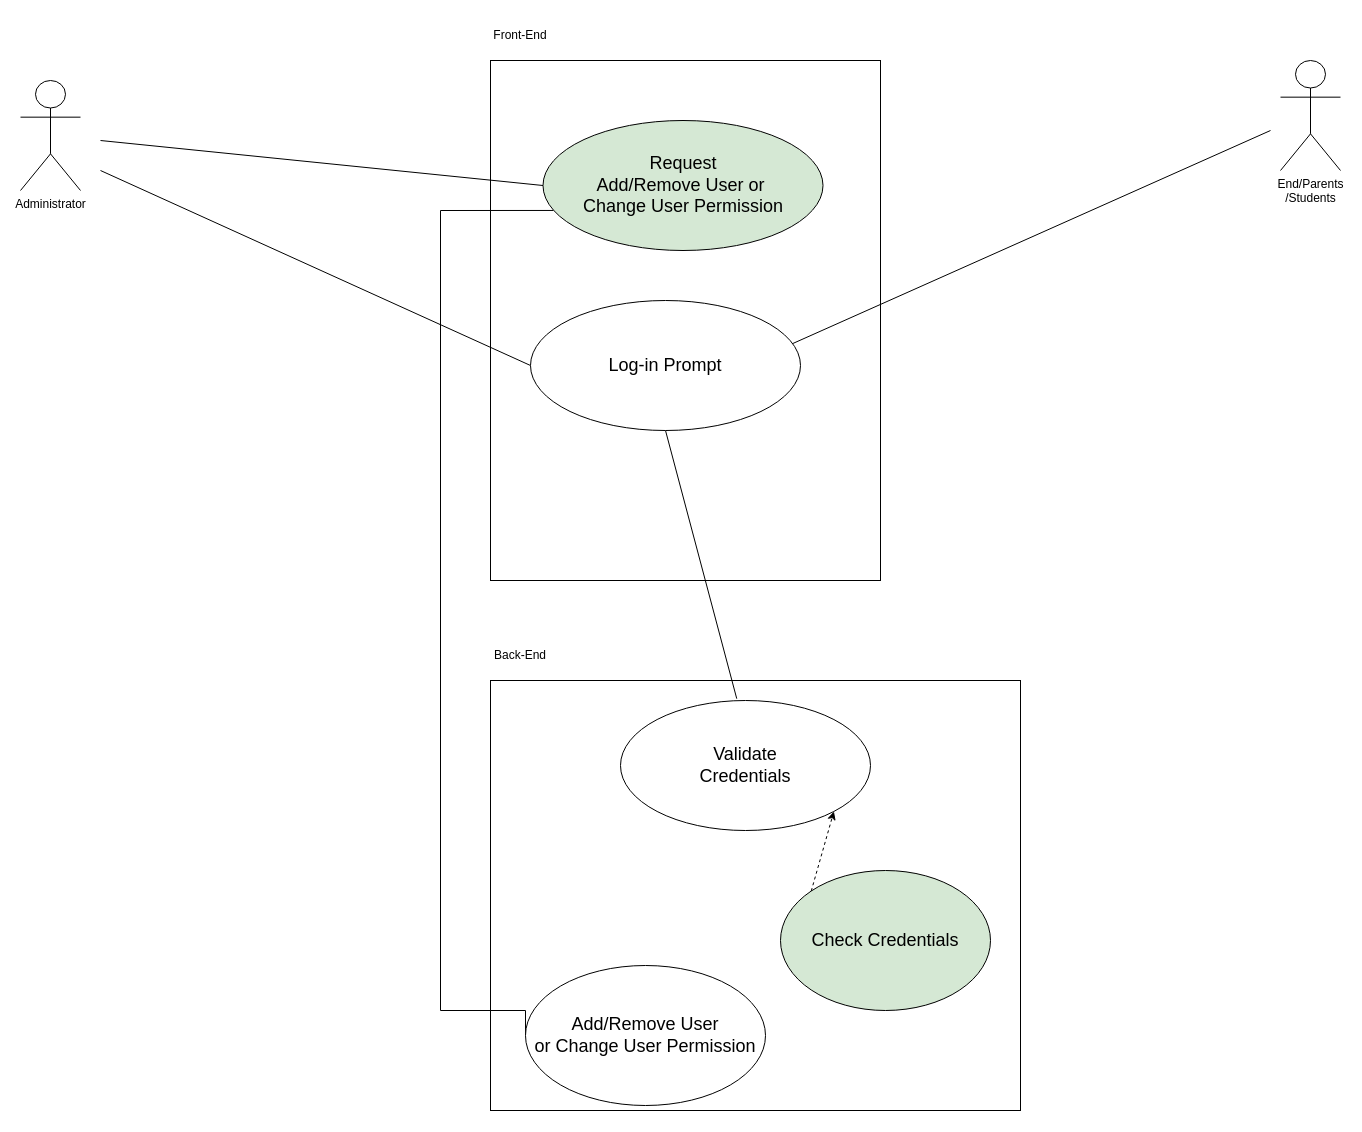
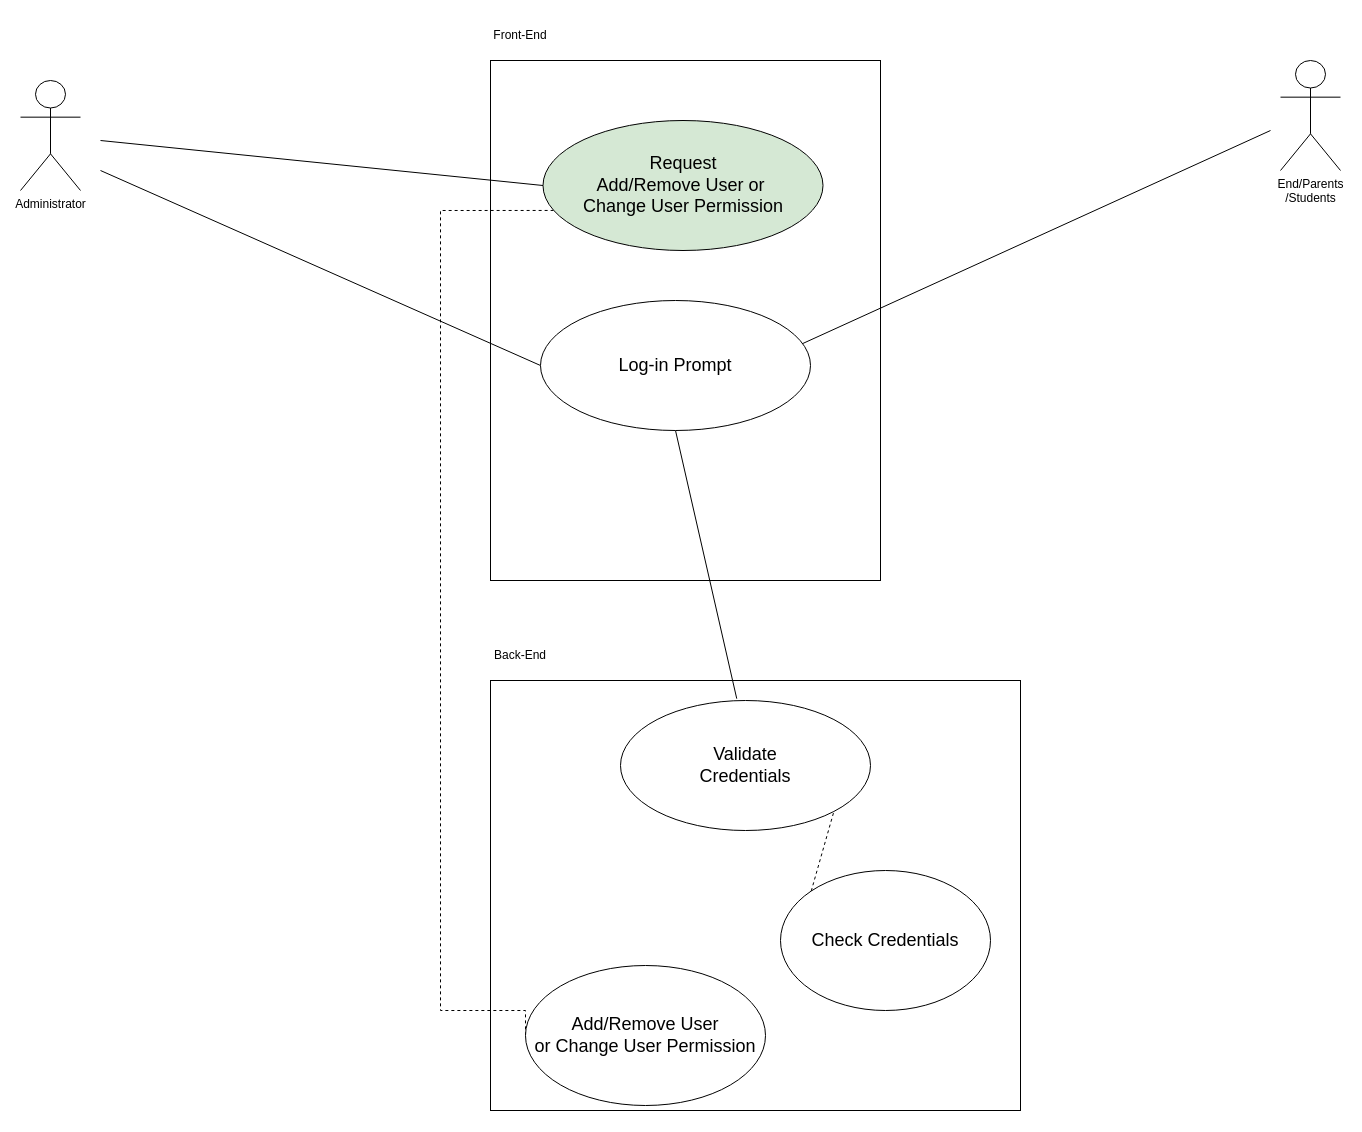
(666, 366) -> (676, 366)
(441, 606) -> (441, 606)
(832, 820) -> (833, 816)
(886, 941) -> (886, 941)
